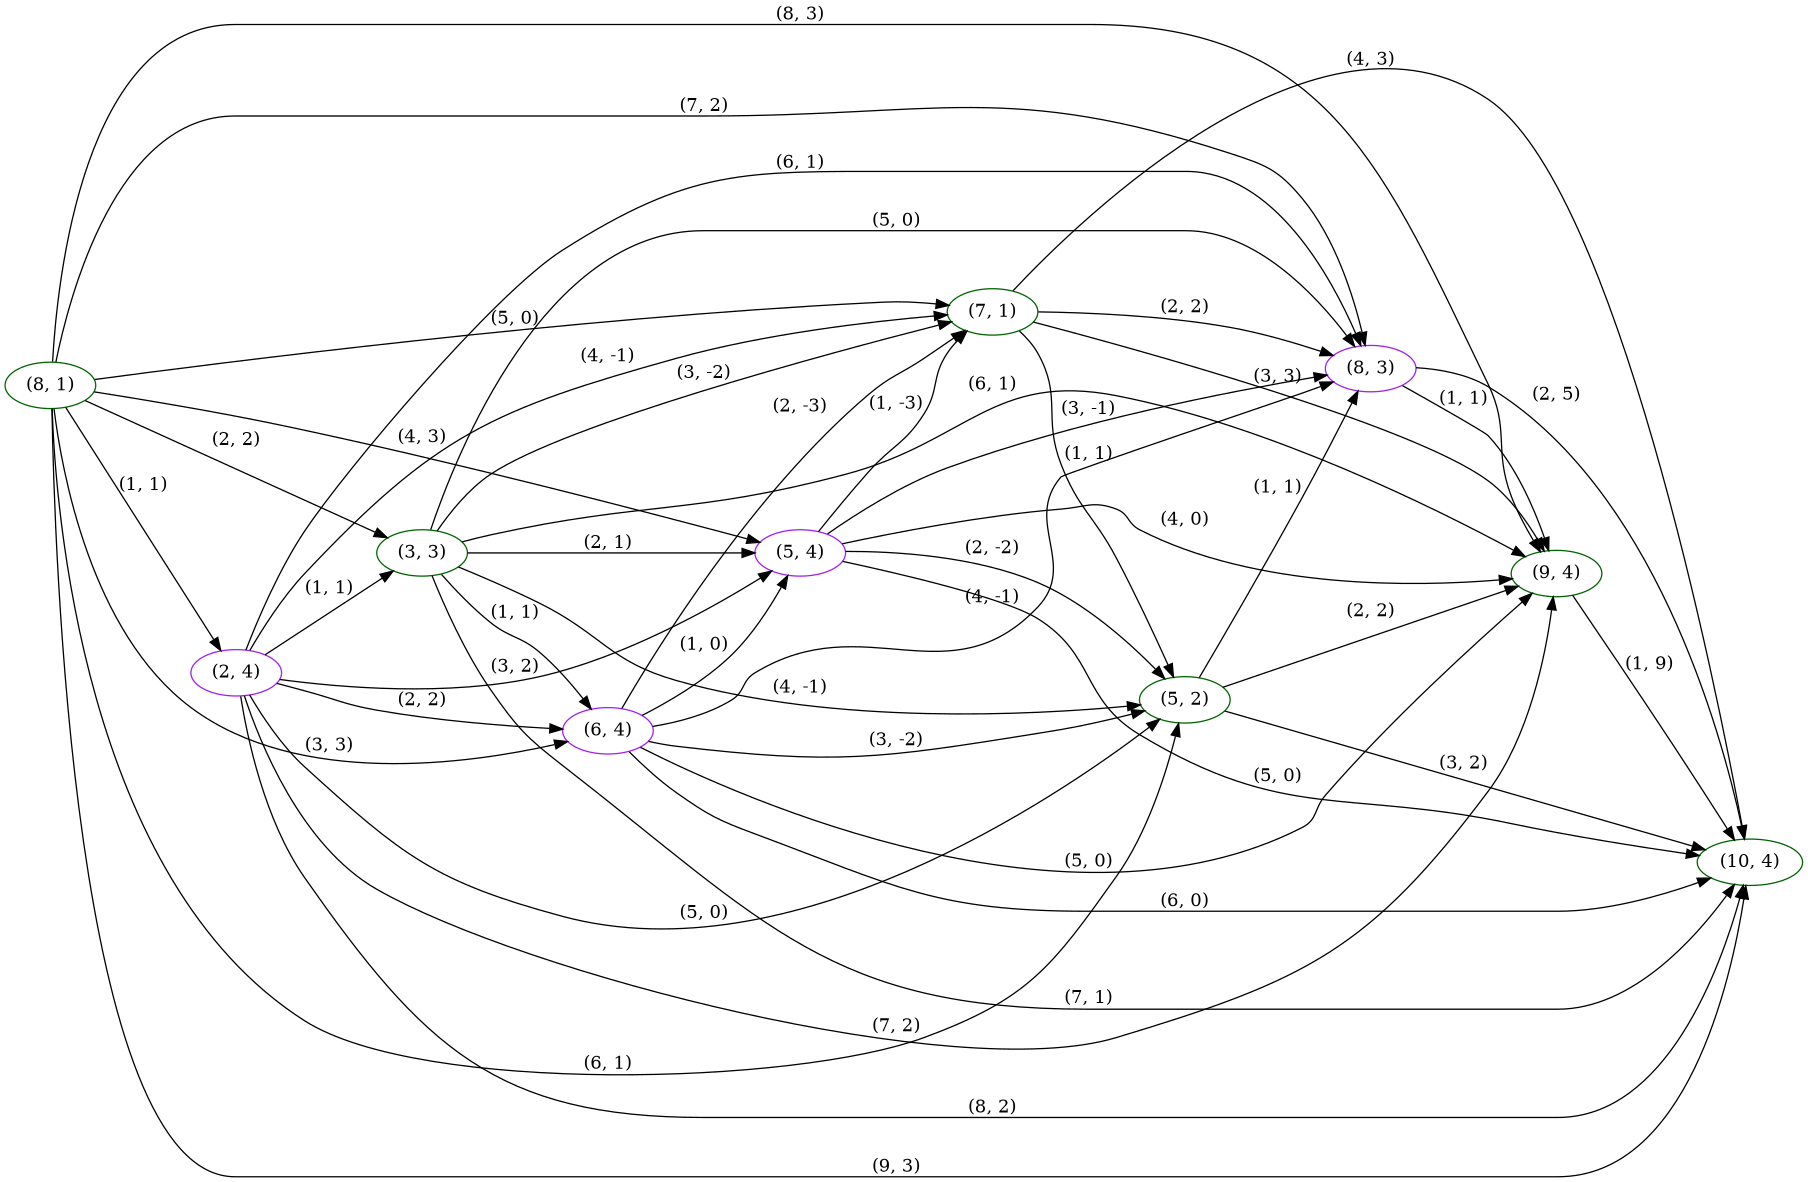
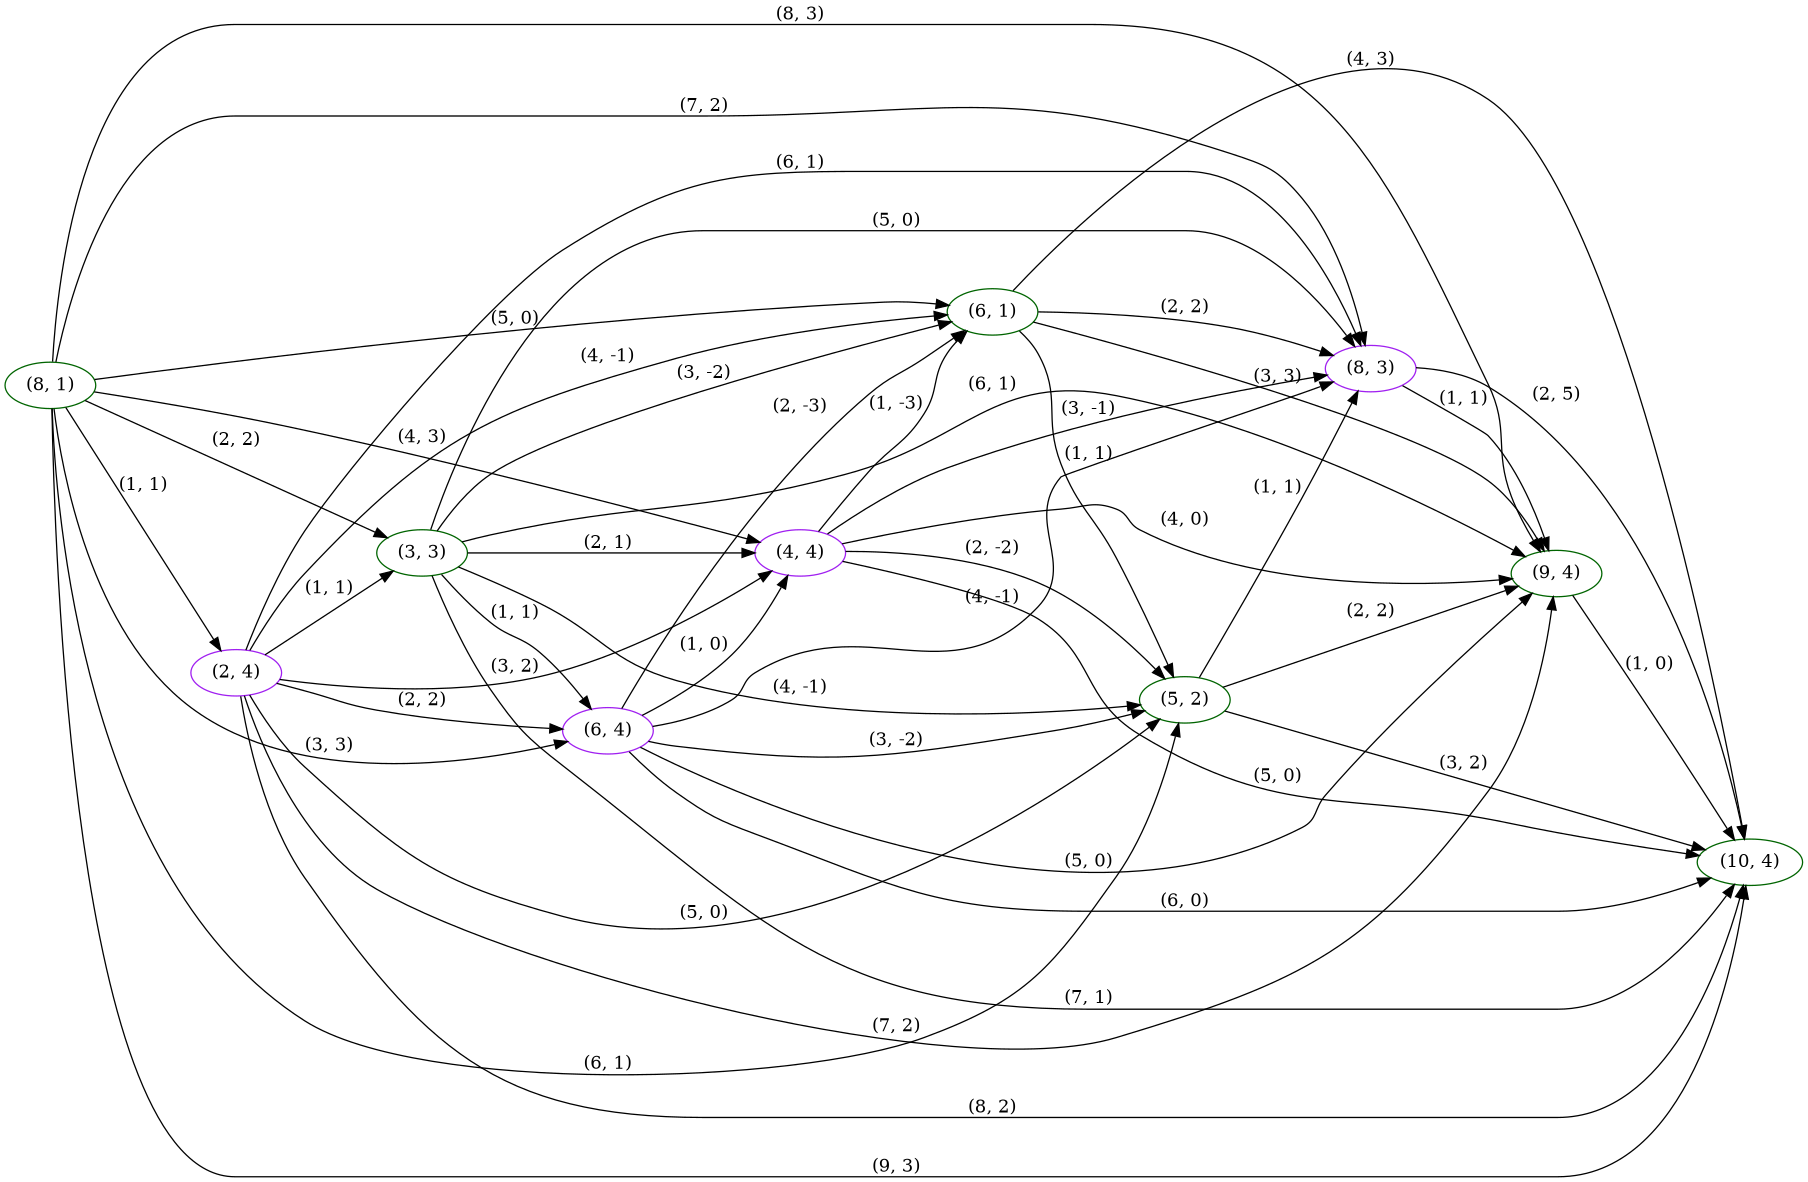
(993, 312) -> (993, 312)
(800, 553) -> (800, 553)
(1649, 664) -> (1649, 664)
